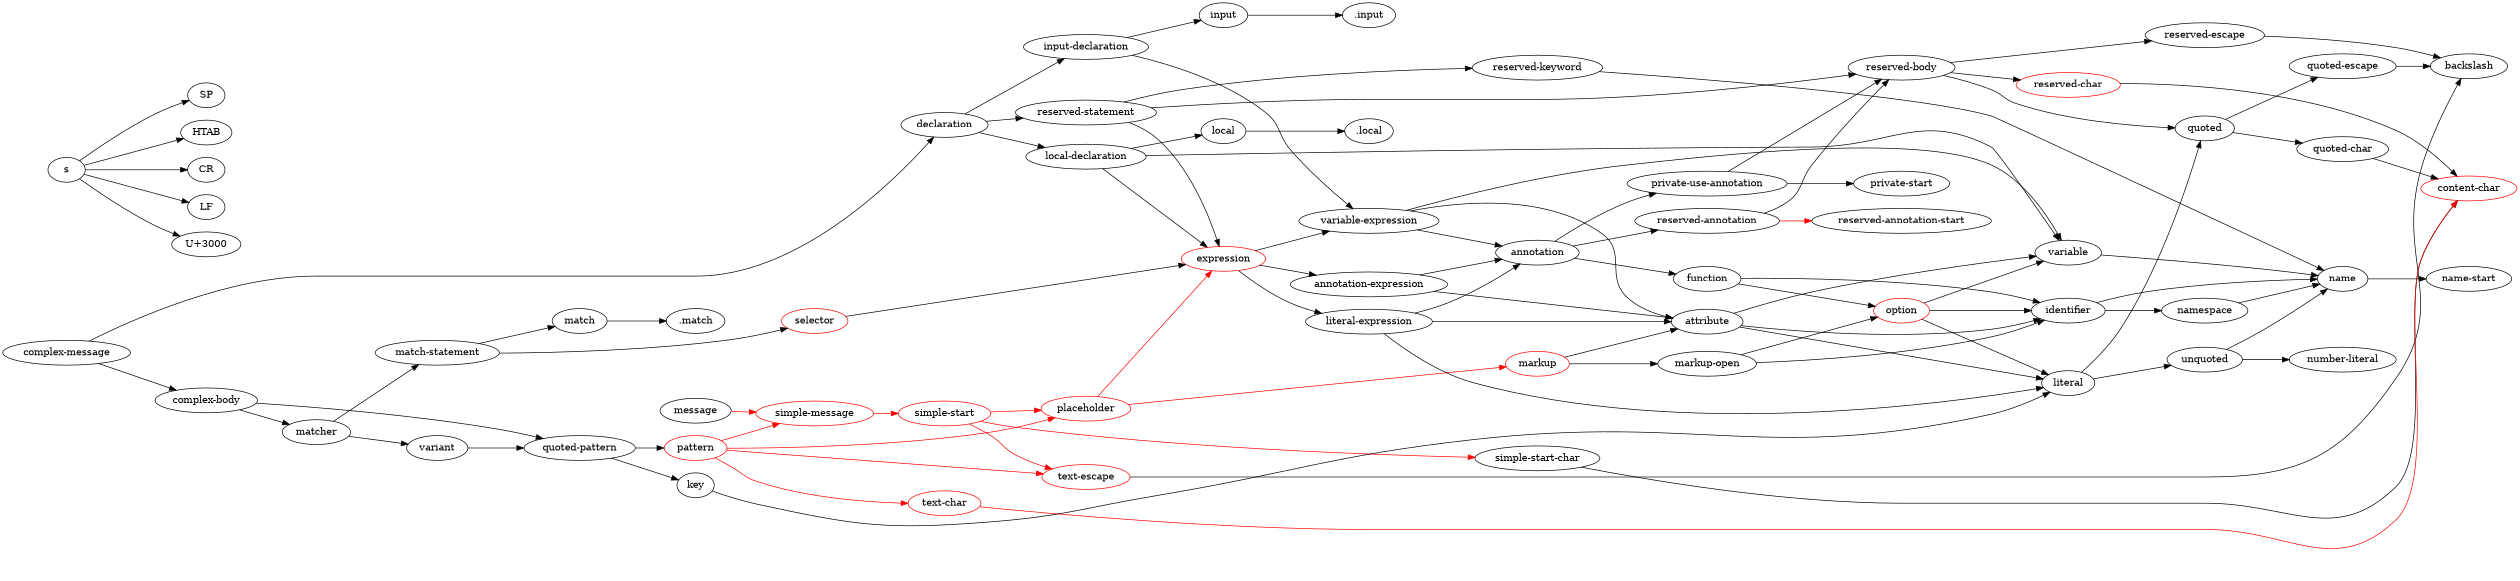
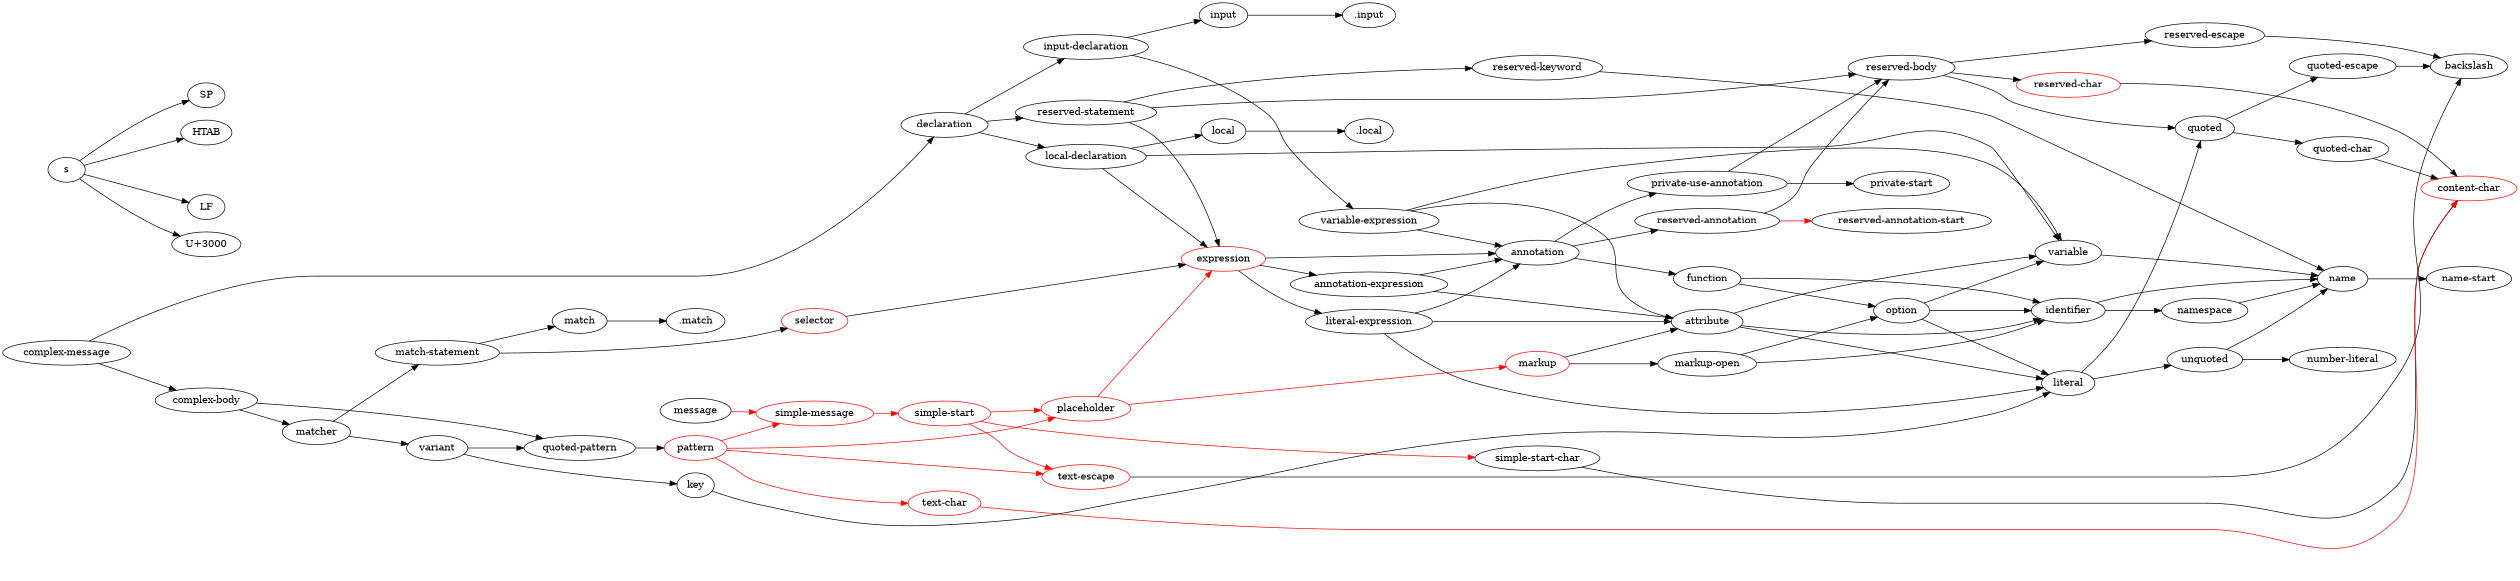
(206, 170) -> none
(1289, 242) -> (1377, 256)
(1902, 311) -> (1902, 311)
(642, 468) -> (566, 473)
